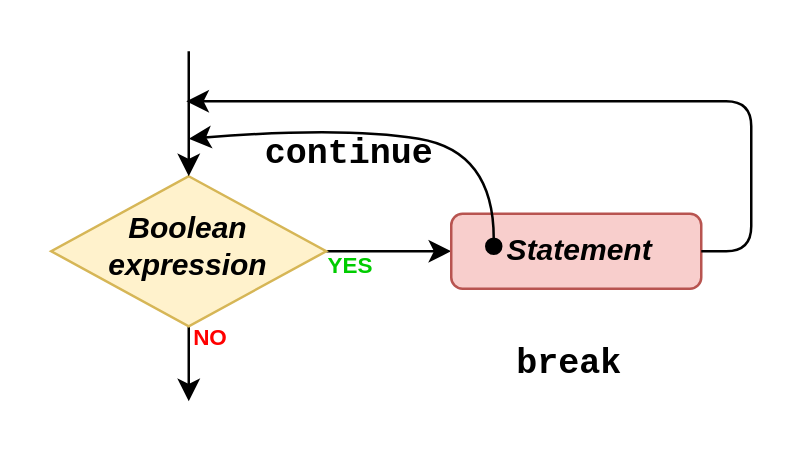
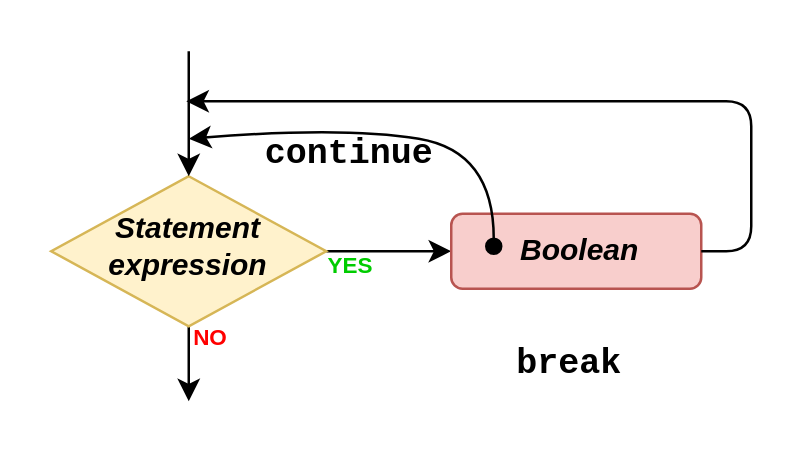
(189, 246) -> (189, 246)
(576, 251) -> (576, 251)
